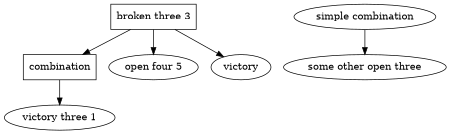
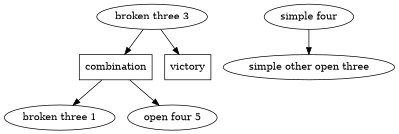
(154, 17) -> (152, 17)
(365, 17) -> (309, 17)
(154, 39) -> (142, 90)
(241, 67) -> (188, 67)
(365, 67) -> (309, 67)
(60, 118) -> (60, 118)
